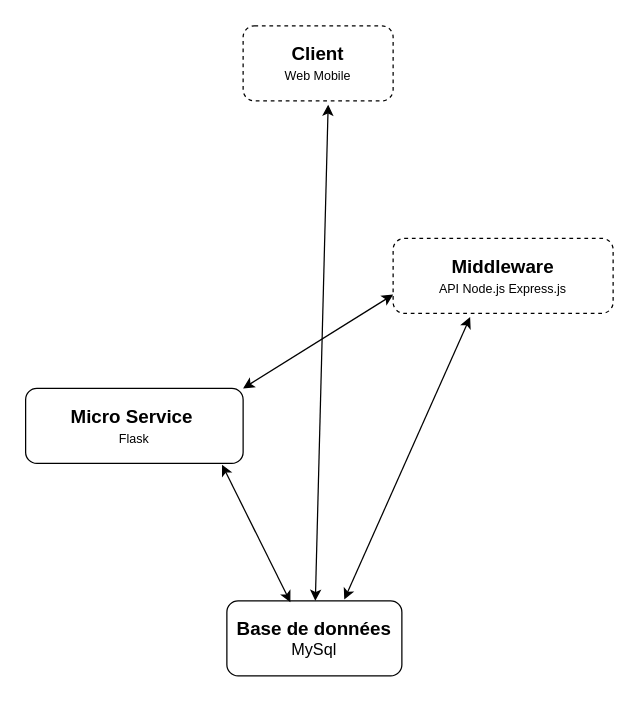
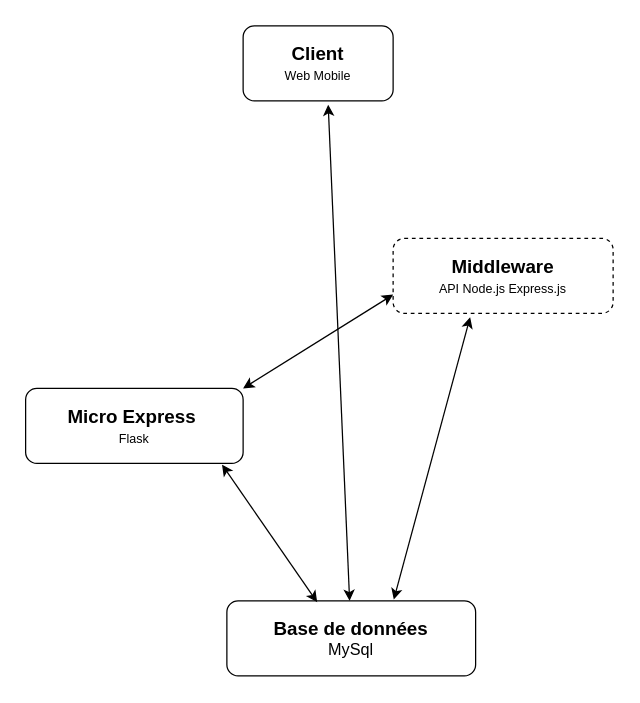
(318, 63) -> (318, 63)
(134, 426) -> (134, 426)
(314, 638) -> (351, 638)
